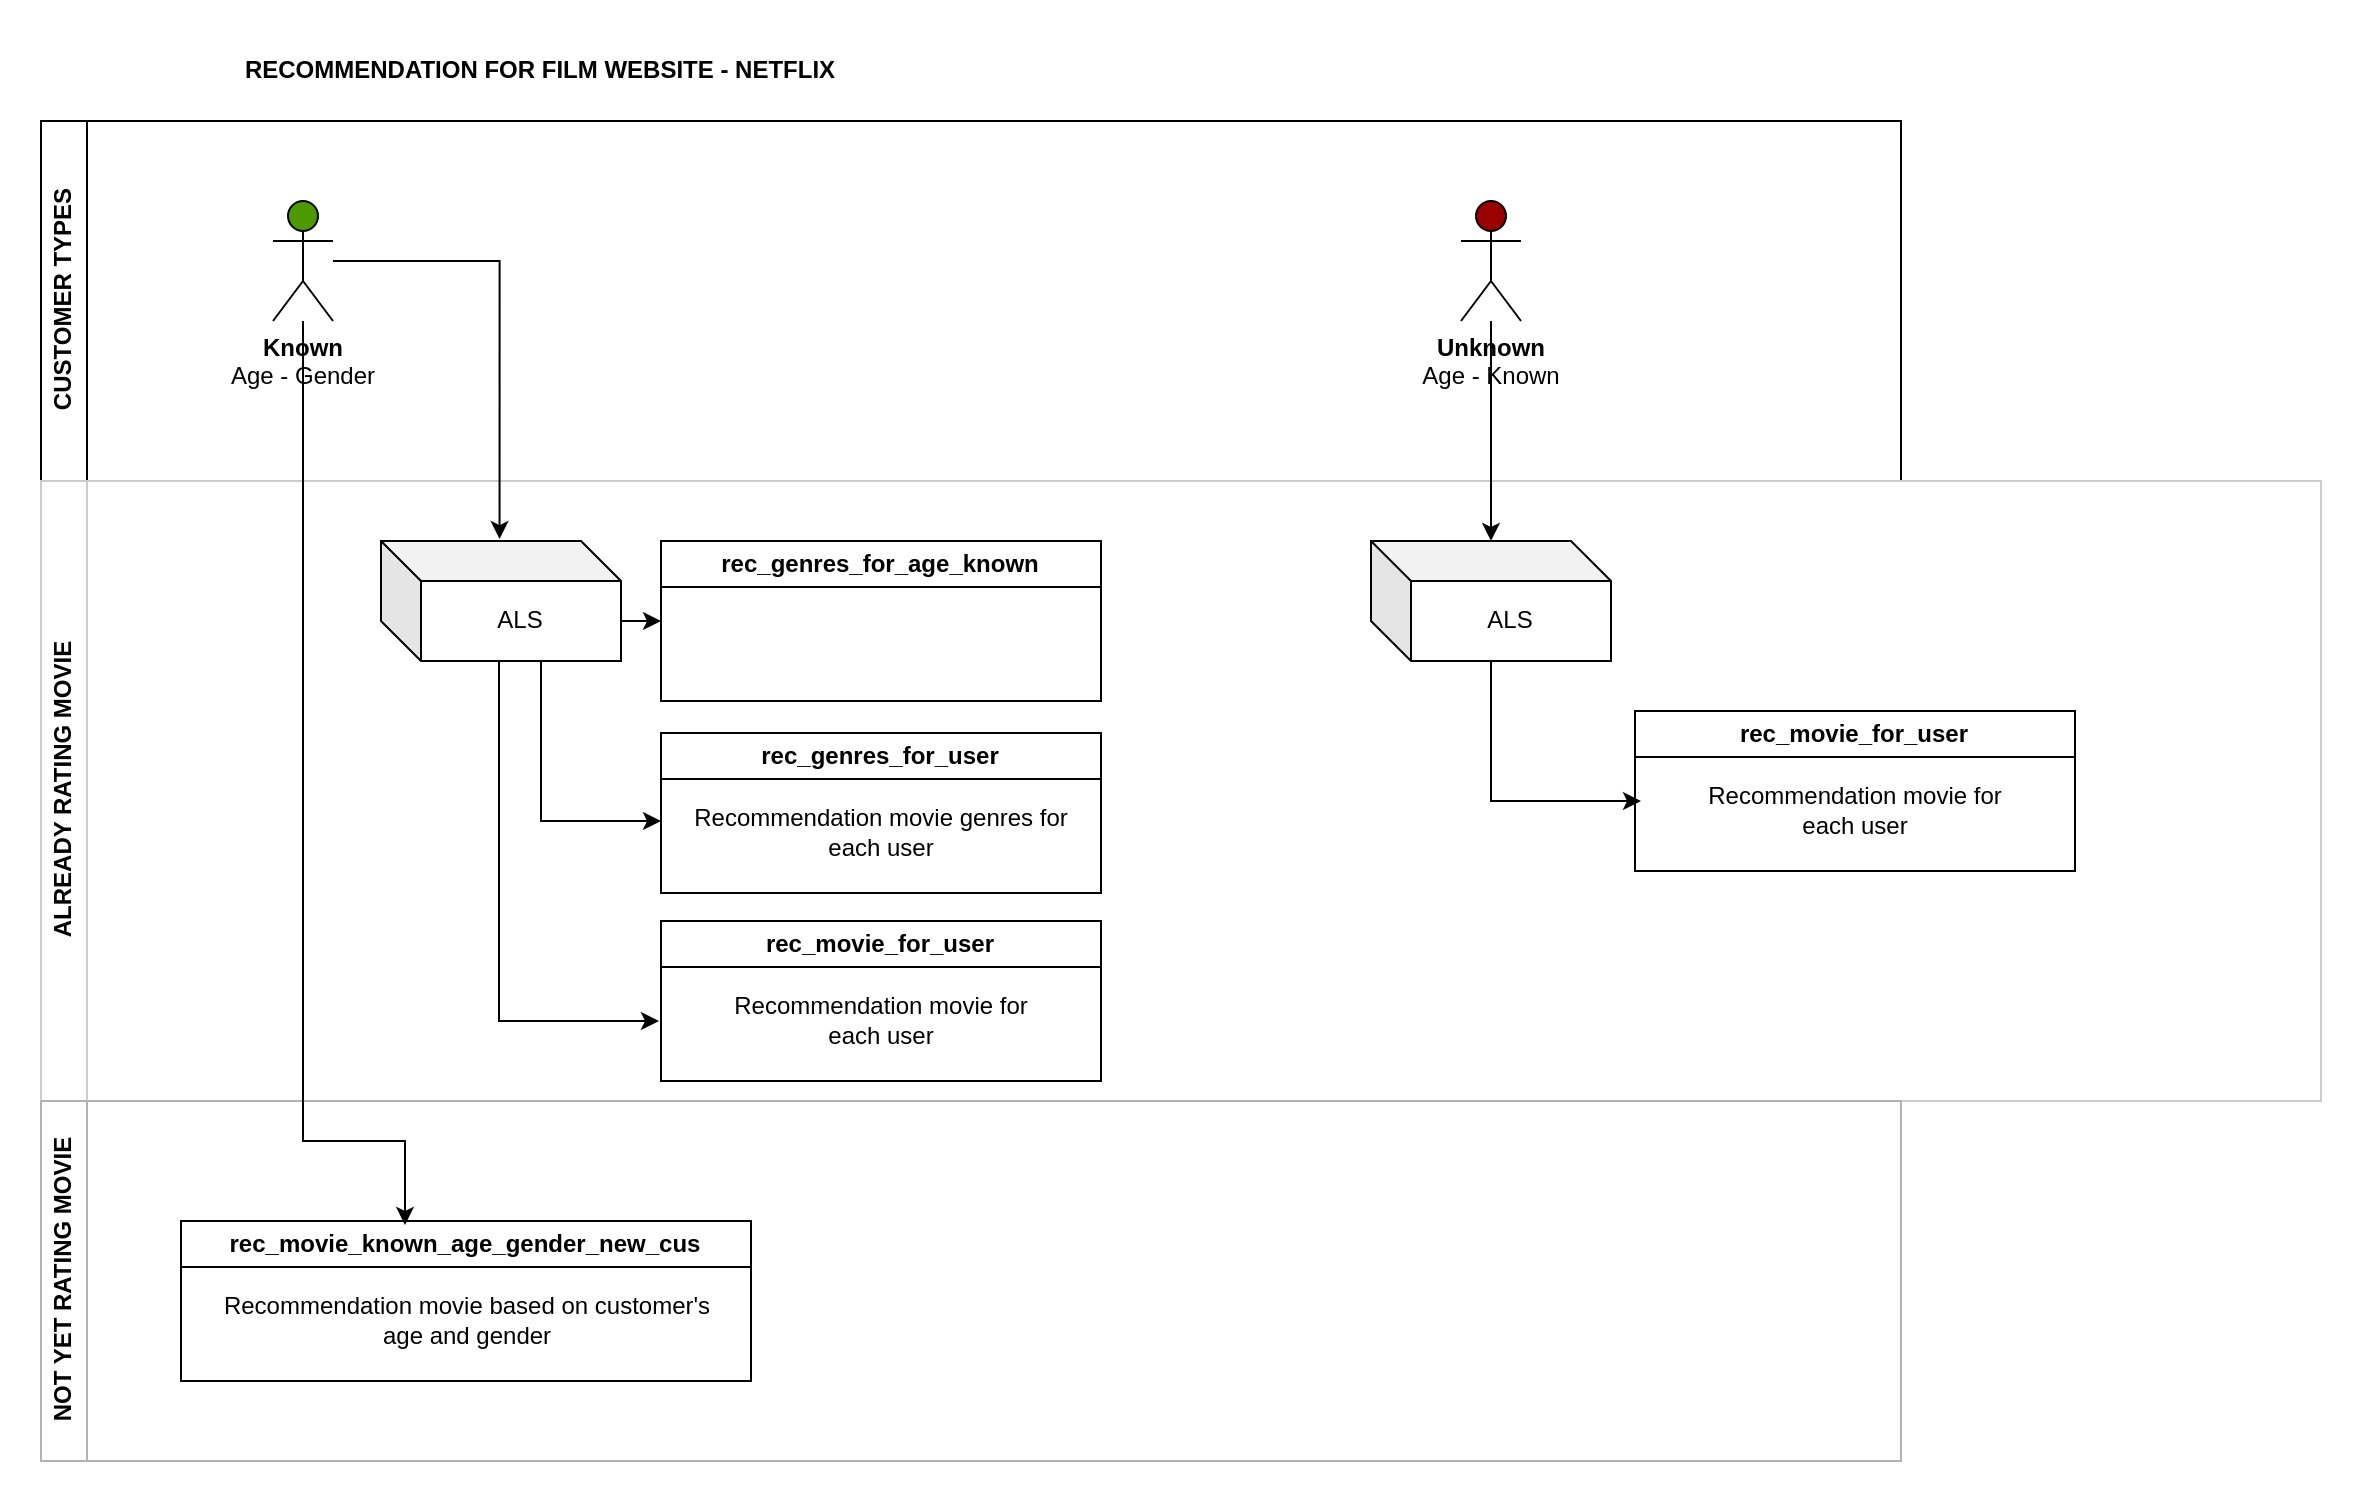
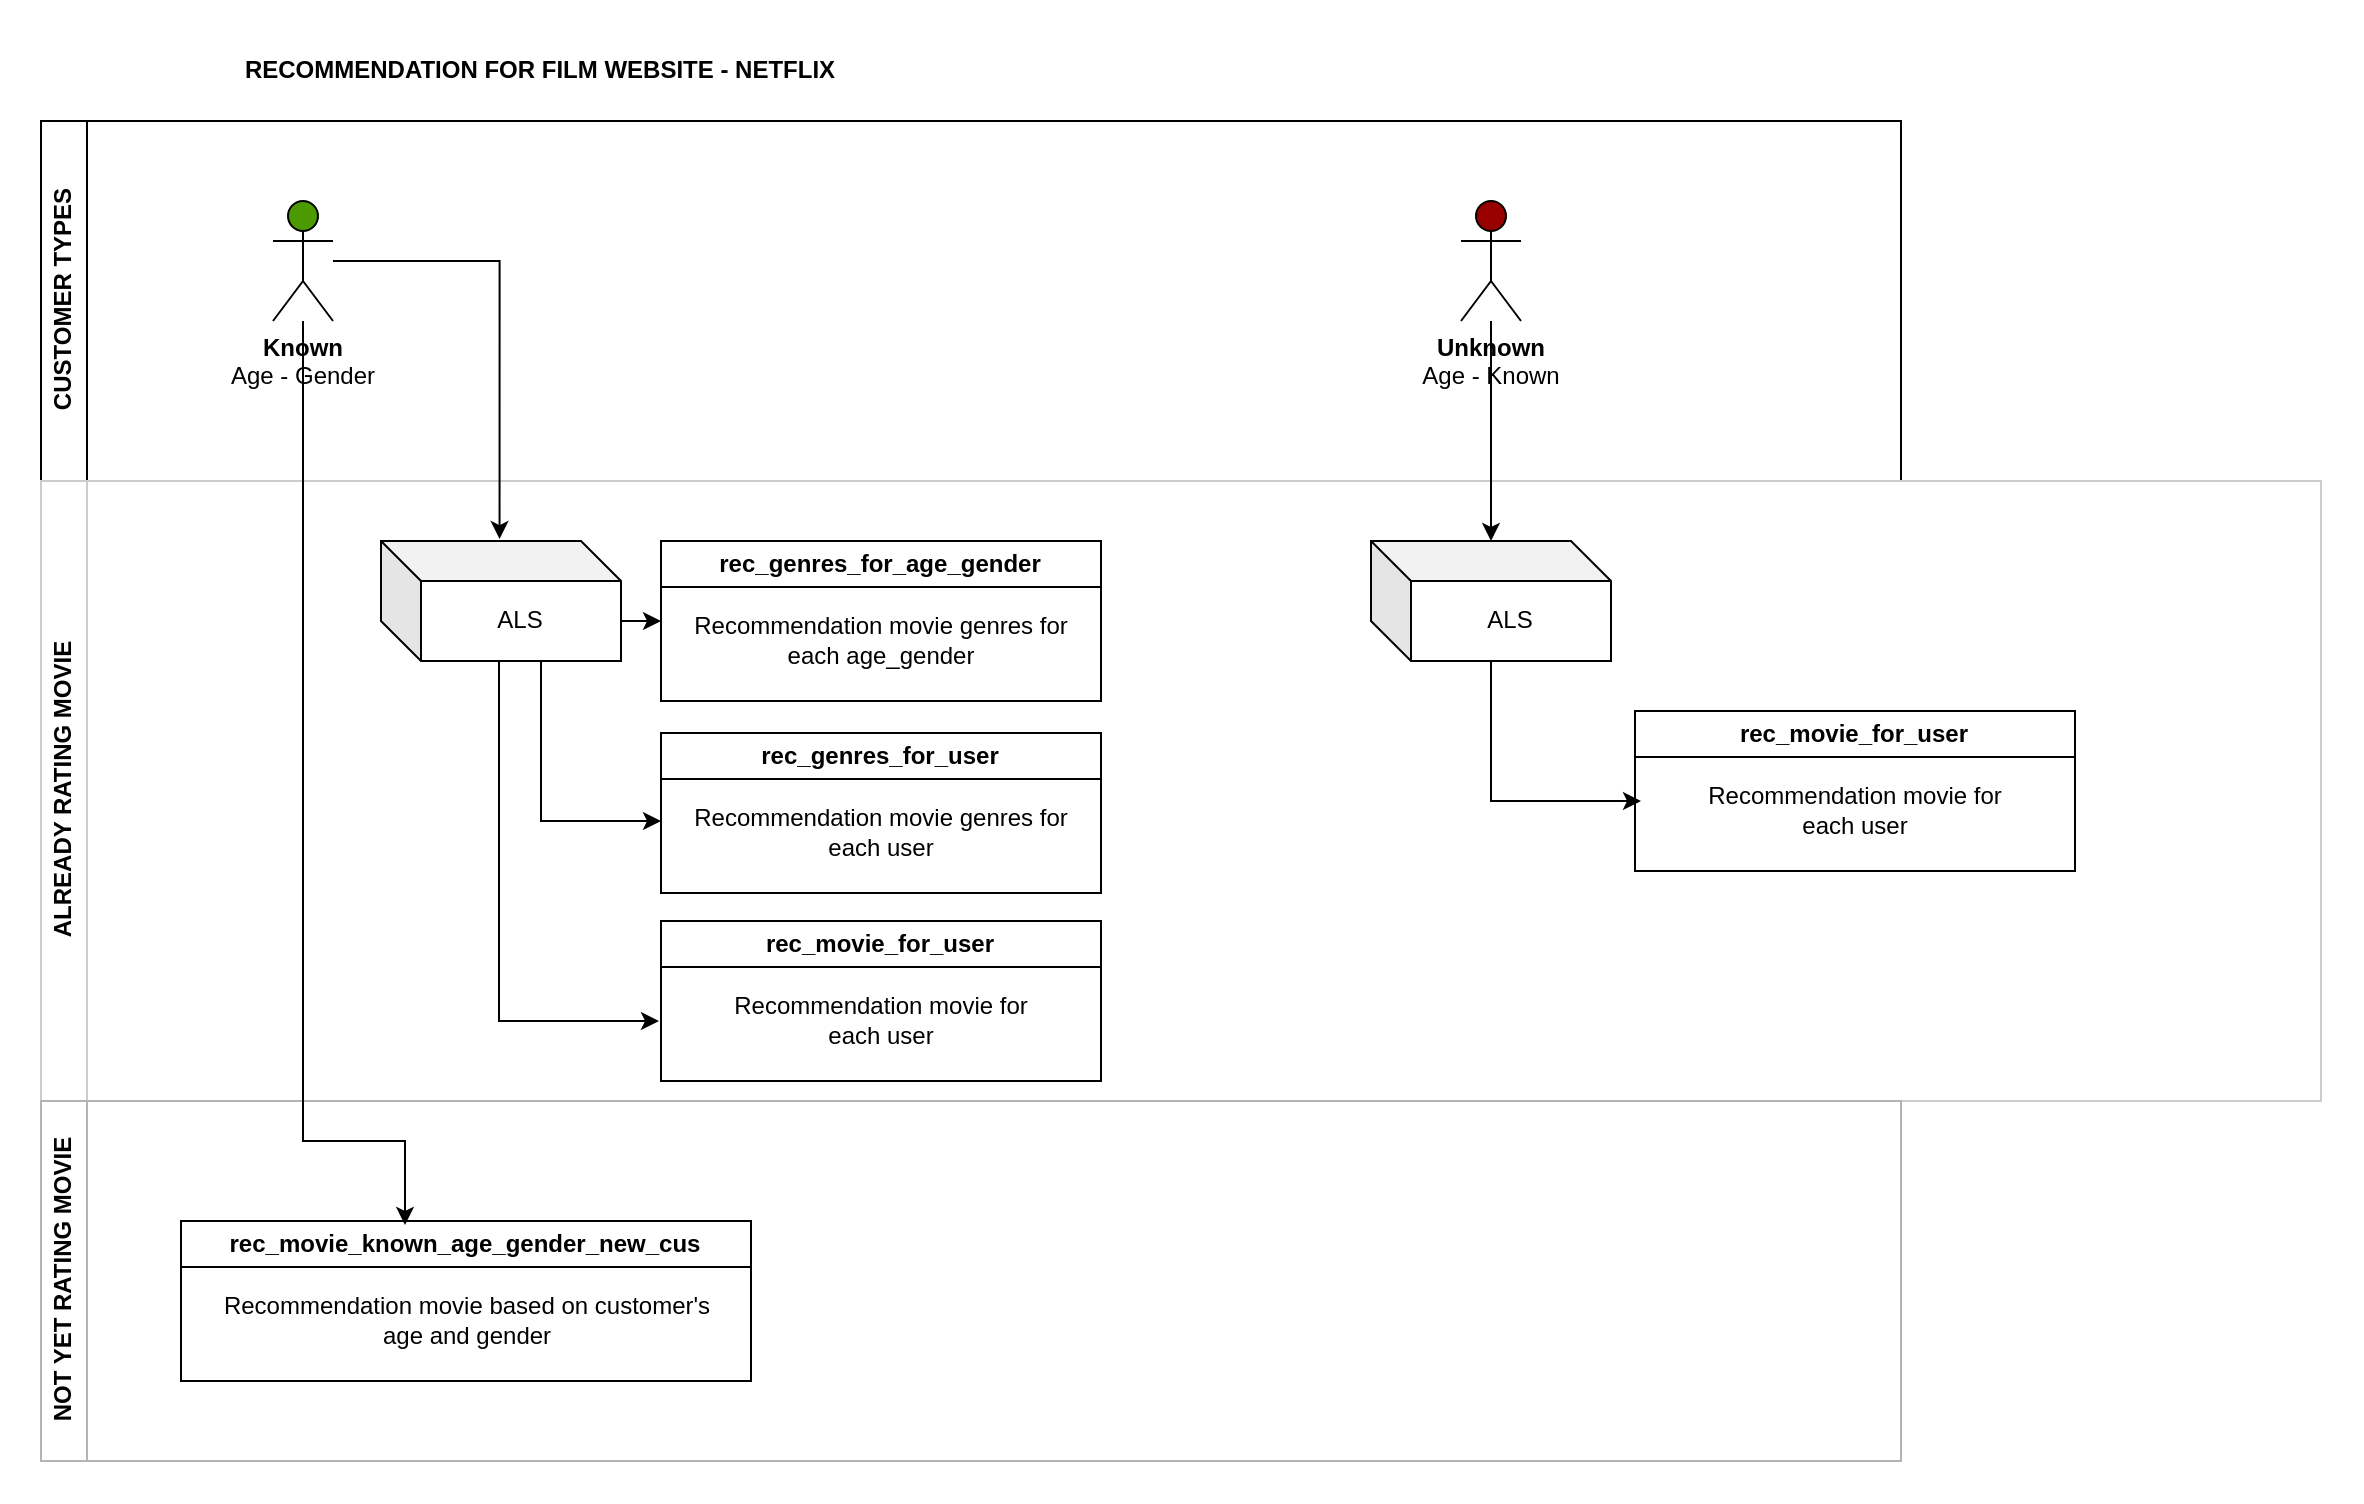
(881, 565) -> (881, 565)
none -> (881, 641)
